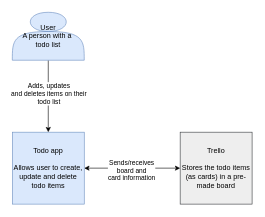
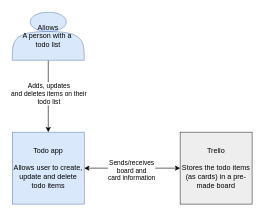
(48, 36) -> (48, 36)
